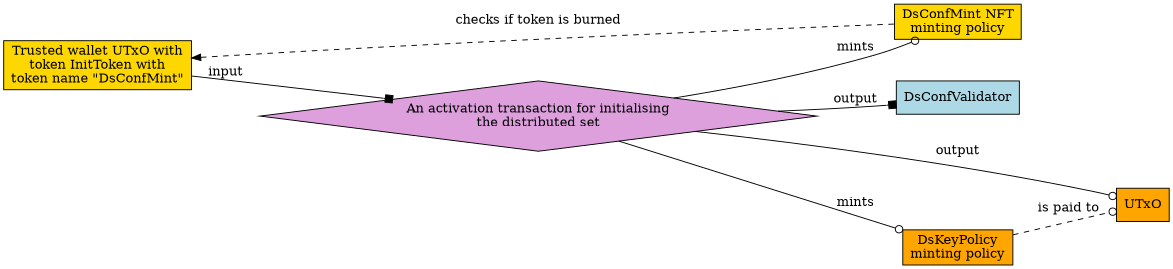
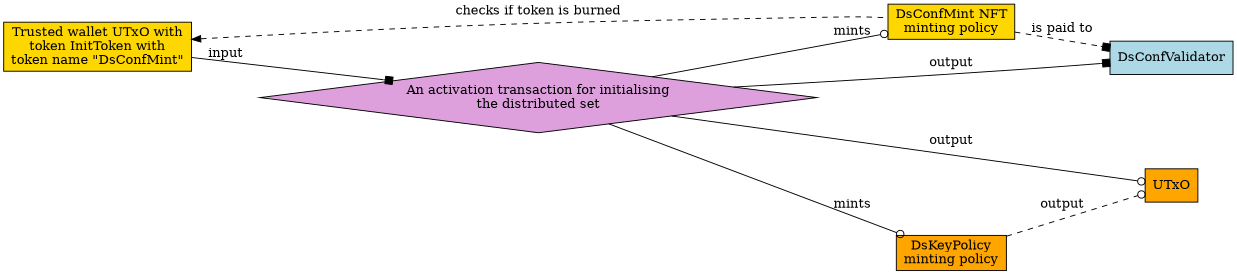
none -> (1058, 39)
(1069, 208) -> (1062, 204)
